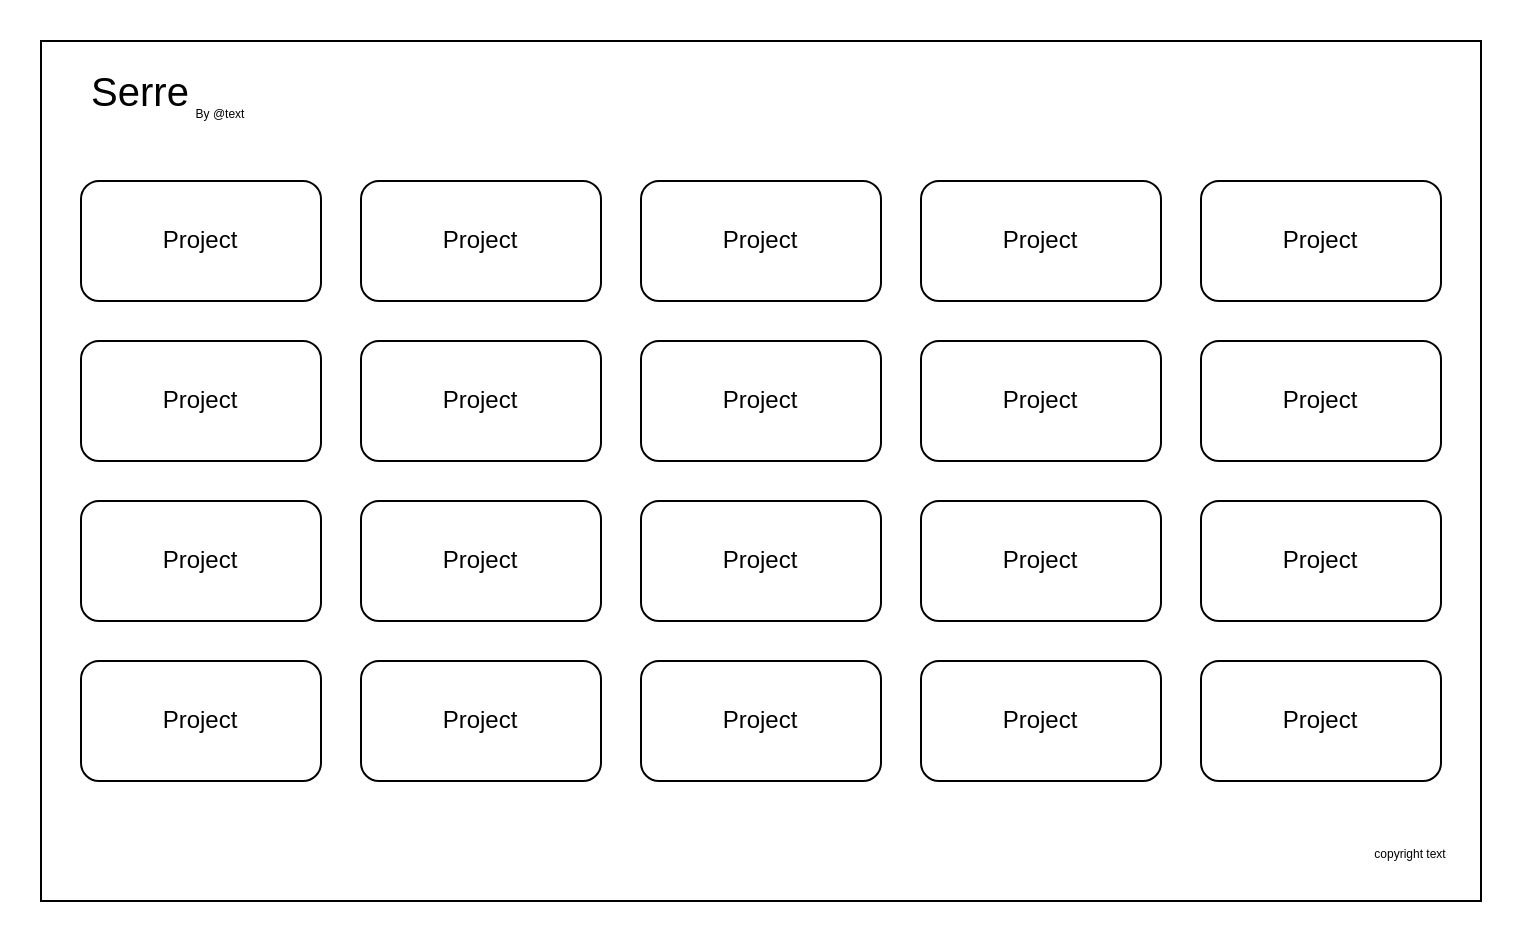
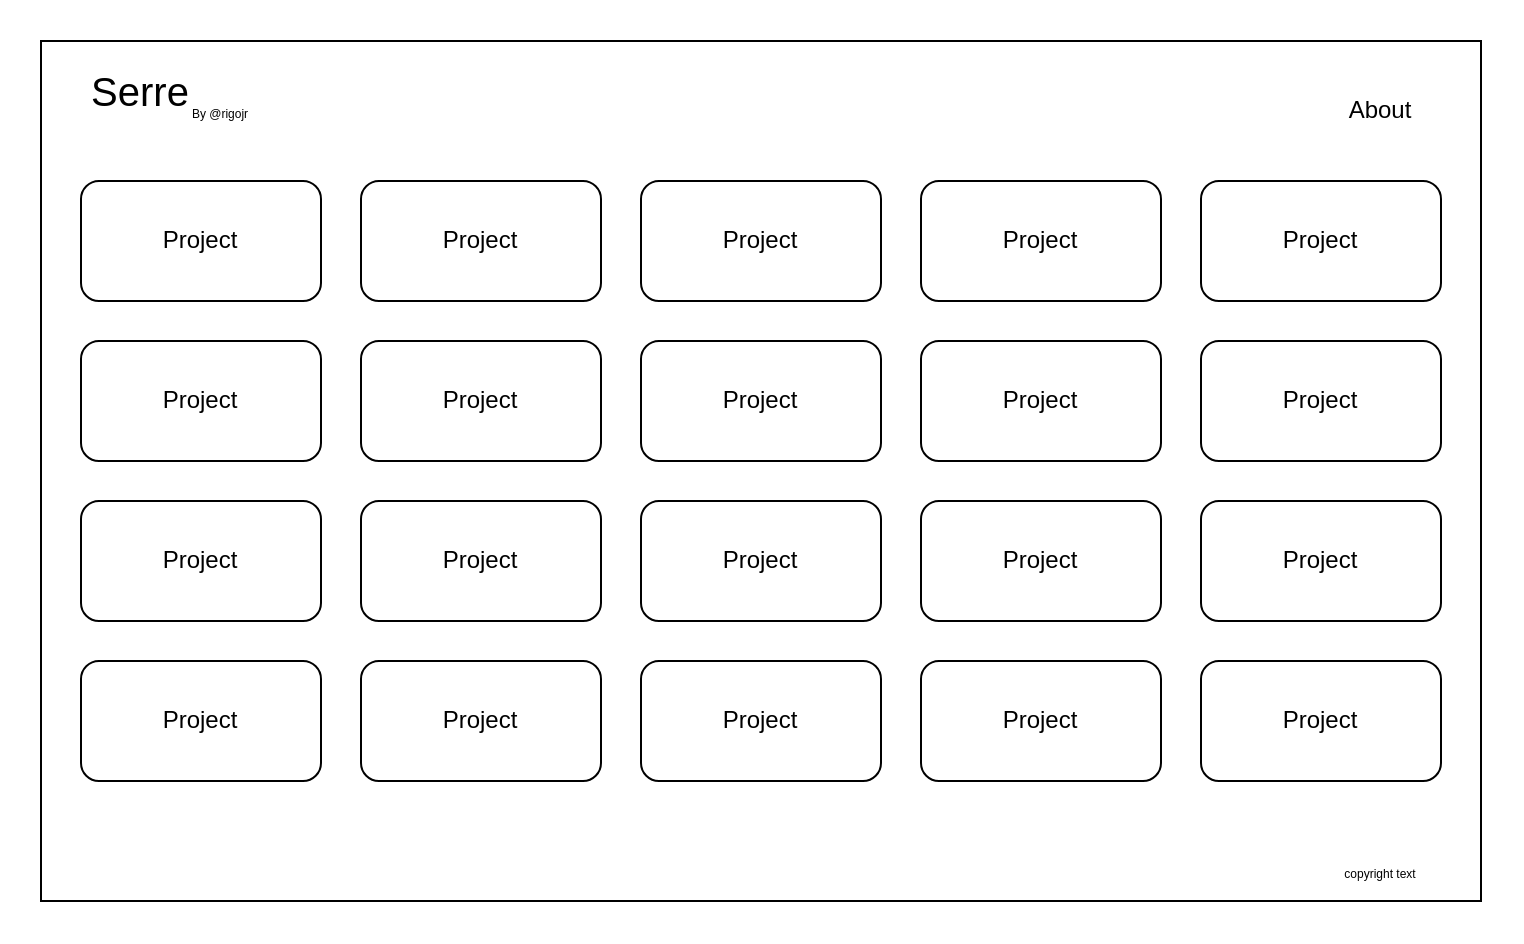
(221, 111) -> (221, 111)
none -> (1381, 111)
(1411, 851) -> (1381, 871)
